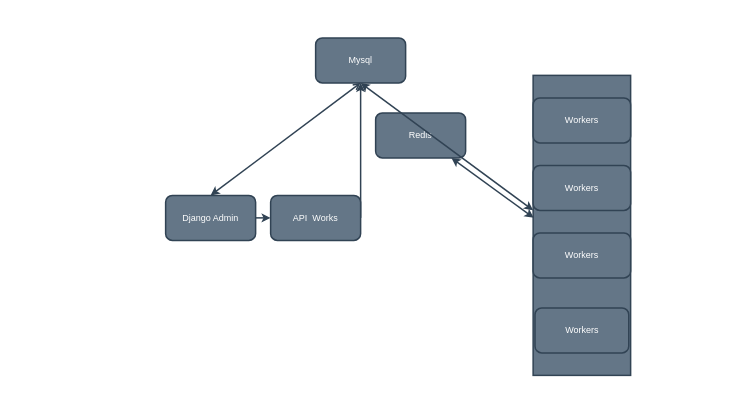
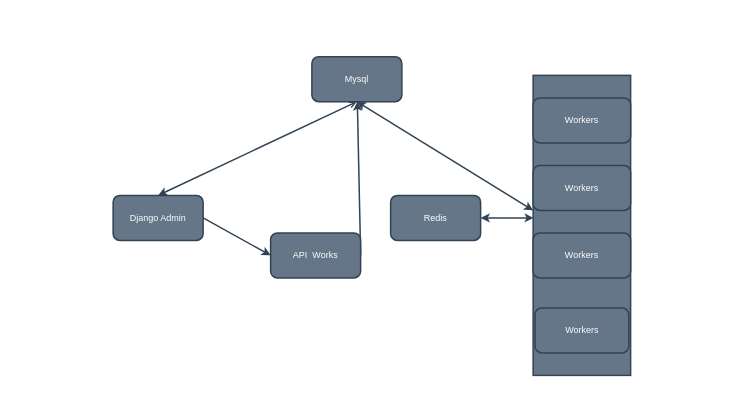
(360, 60) -> (357, 79)
(420, 135) -> (435, 218)
(210, 218) -> (158, 218)
(315, 218) -> (315, 255)
